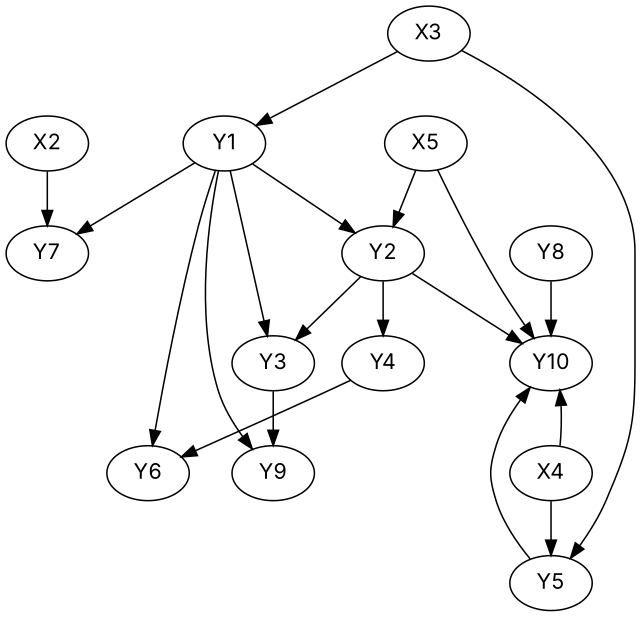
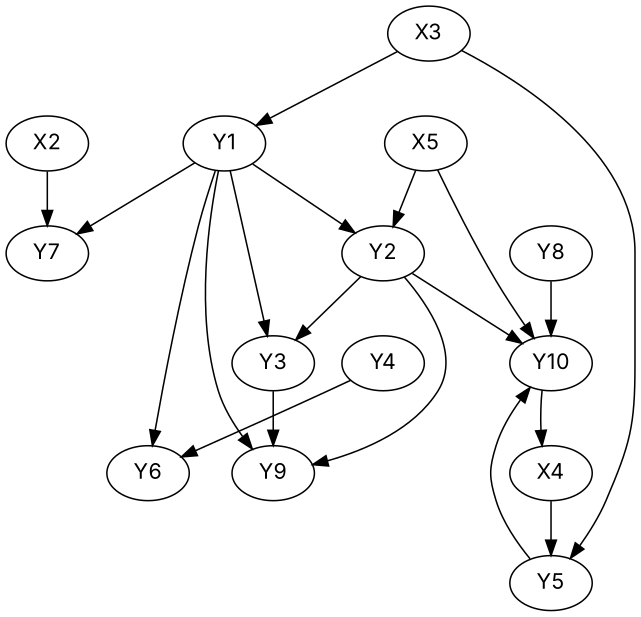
(383, 301) -> (436, 394)
(561, 426) -> (541, 410)
